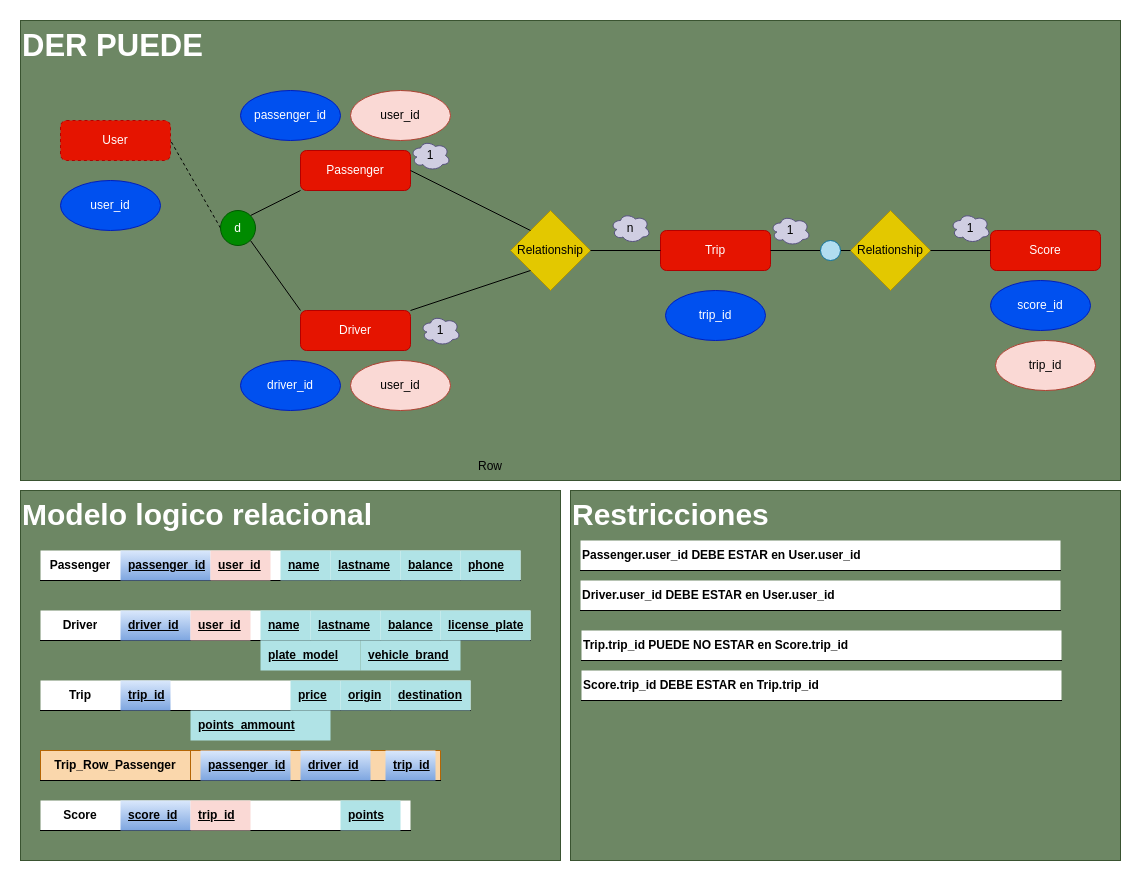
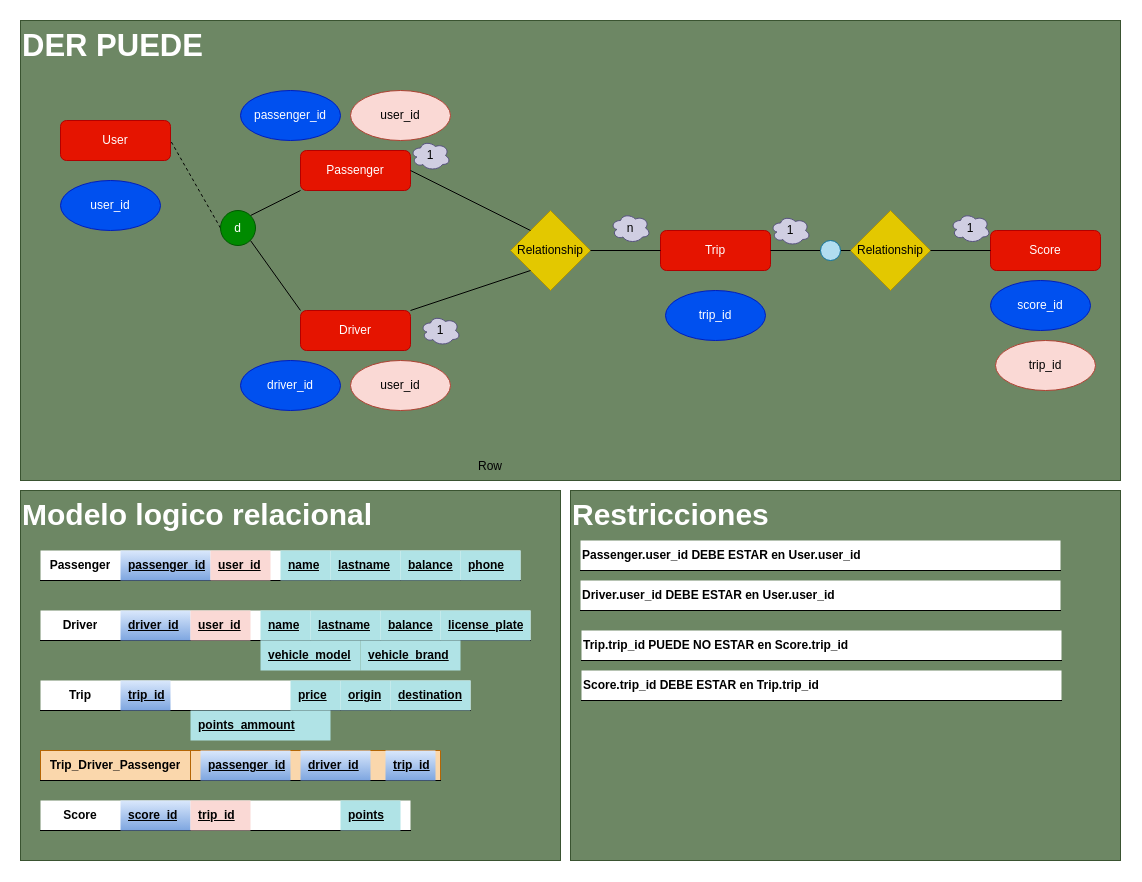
(116, 141) -> (116, 141)
(302, 656) -> (308, 656)
(116, 766) -> (116, 766)
